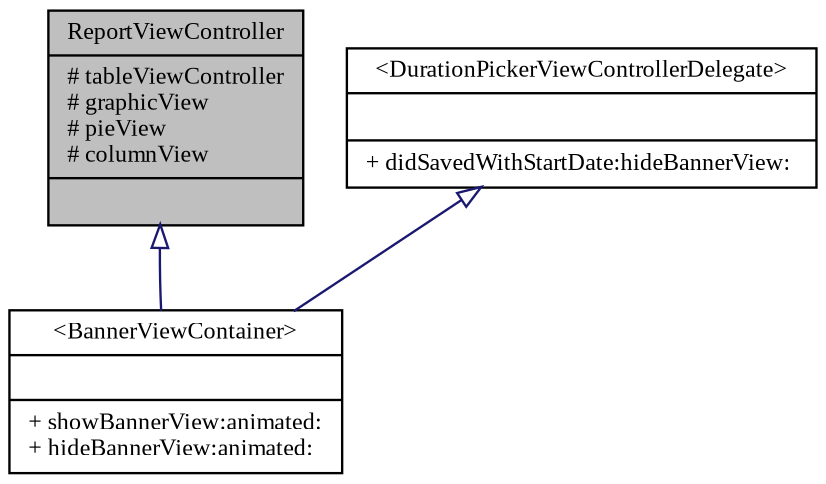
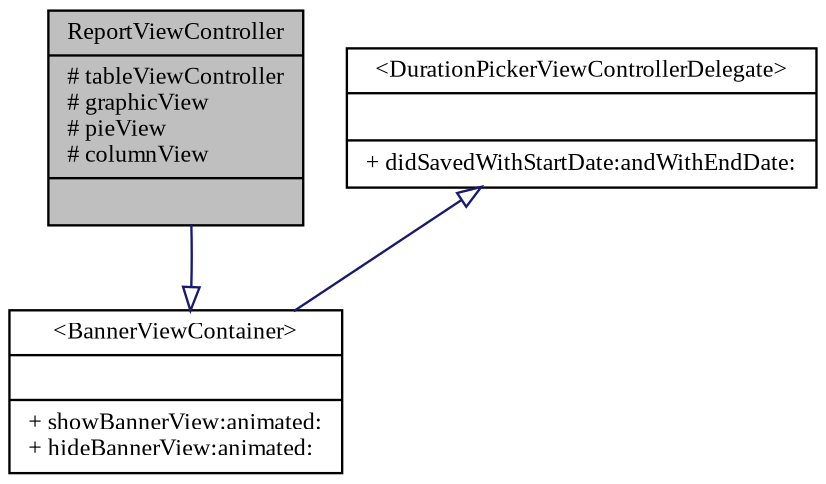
(579, 163) -> (582, 163)
(160, 279) -> (192, 255)
